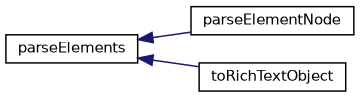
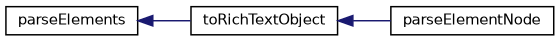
(172, 35) -> (372, 21)
